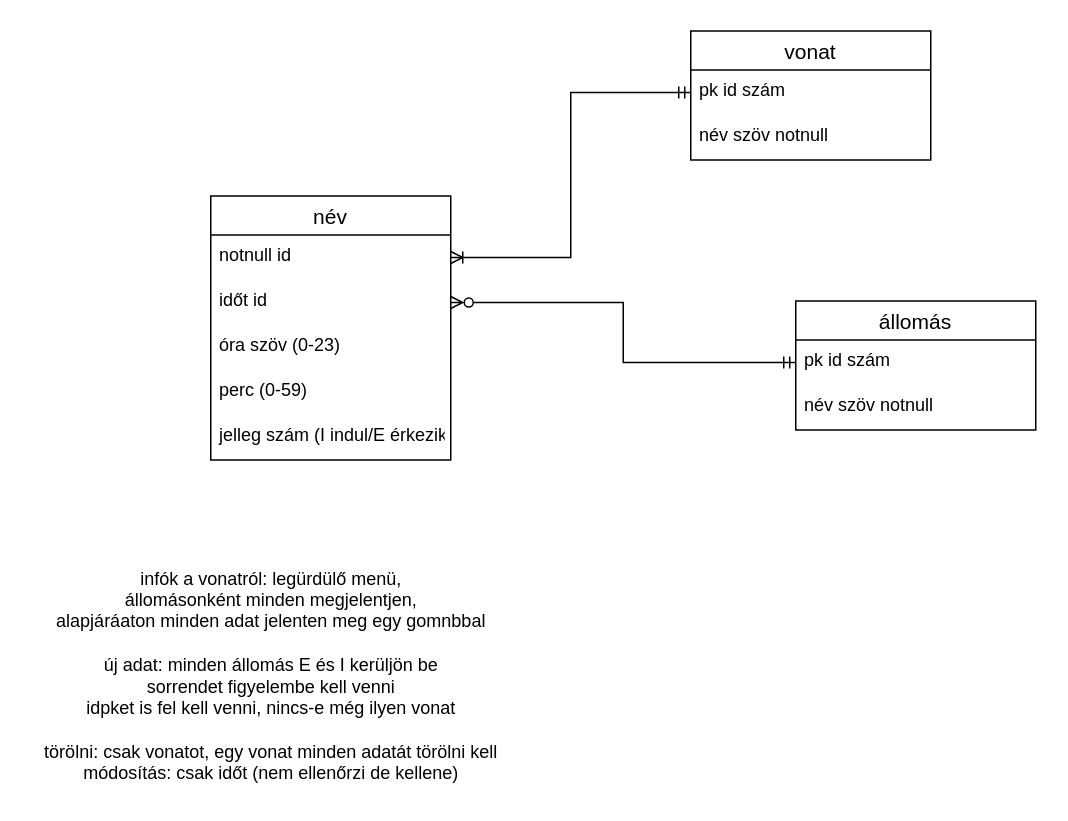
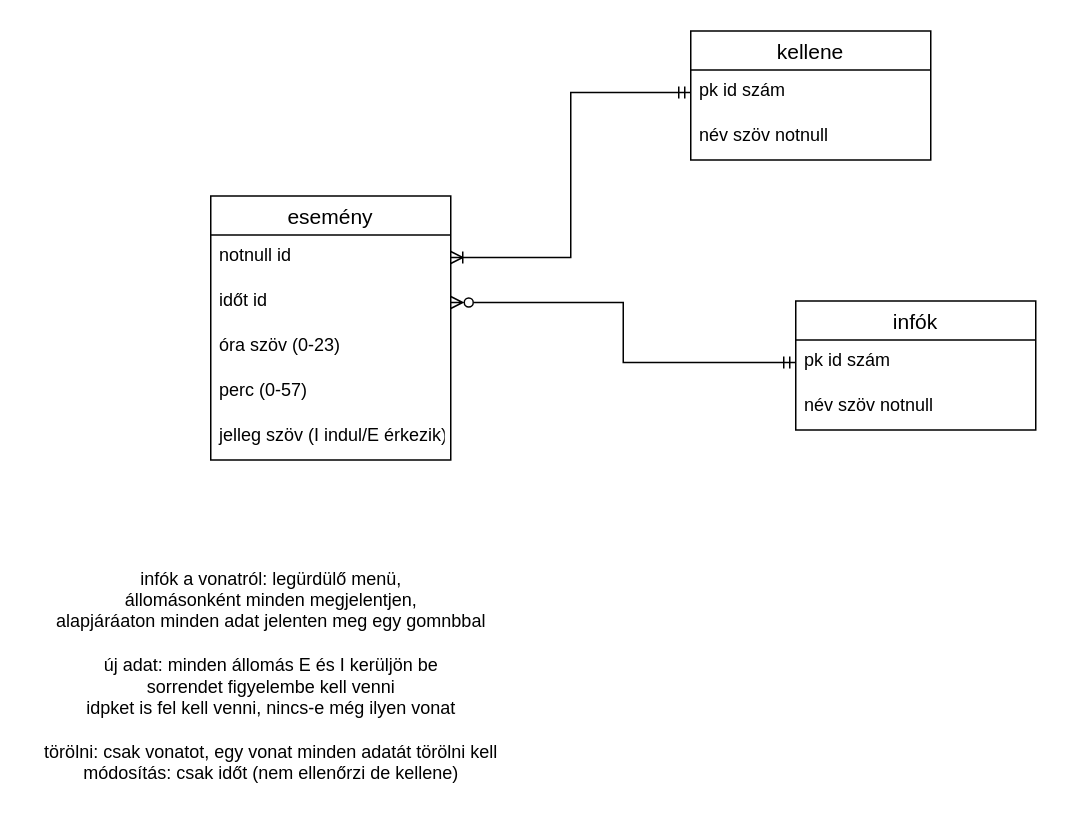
(810, 52) -> (810, 52)
(330, 217) -> (330, 217)
(915, 322) -> (915, 322)
(272, 390) -> (272, 390)
(354, 435) -> (354, 435)
